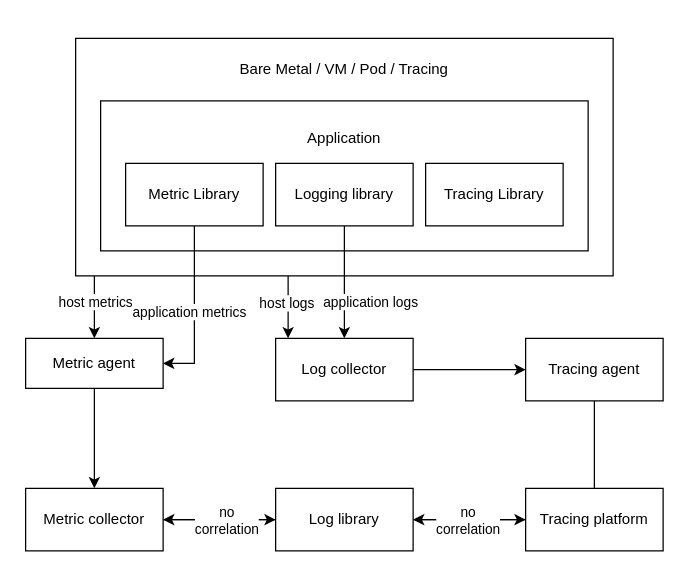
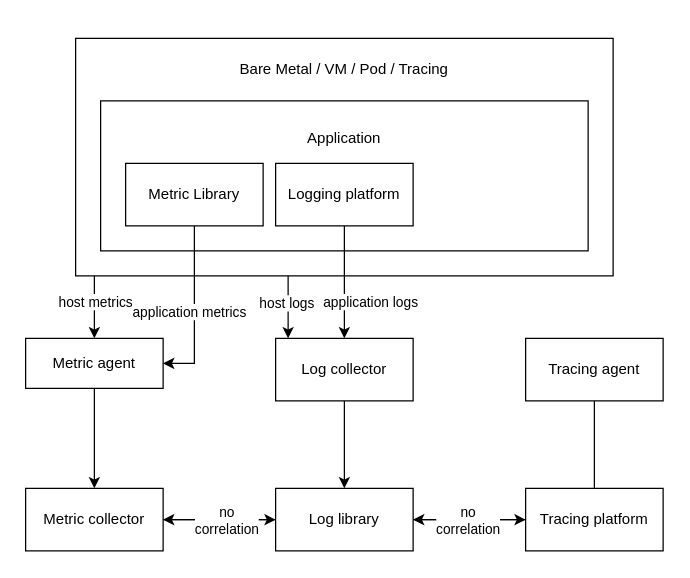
(344, 194) -> (344, 194)
(494, 194) -> none
(465, 369) -> (344, 440)
